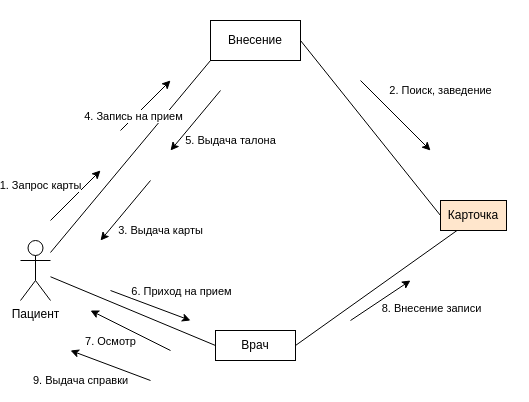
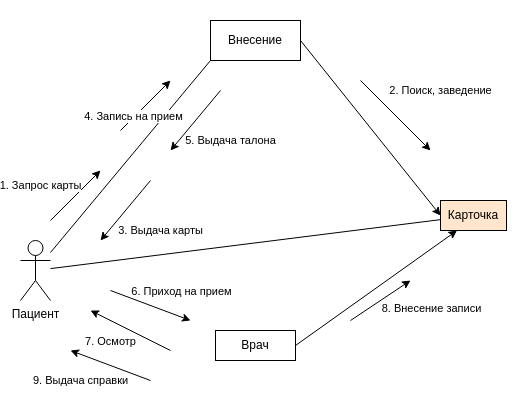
(437, 212) -> (435, 209)
(453, 233) -> (450, 235)
(133, 311) -> (245, 244)
